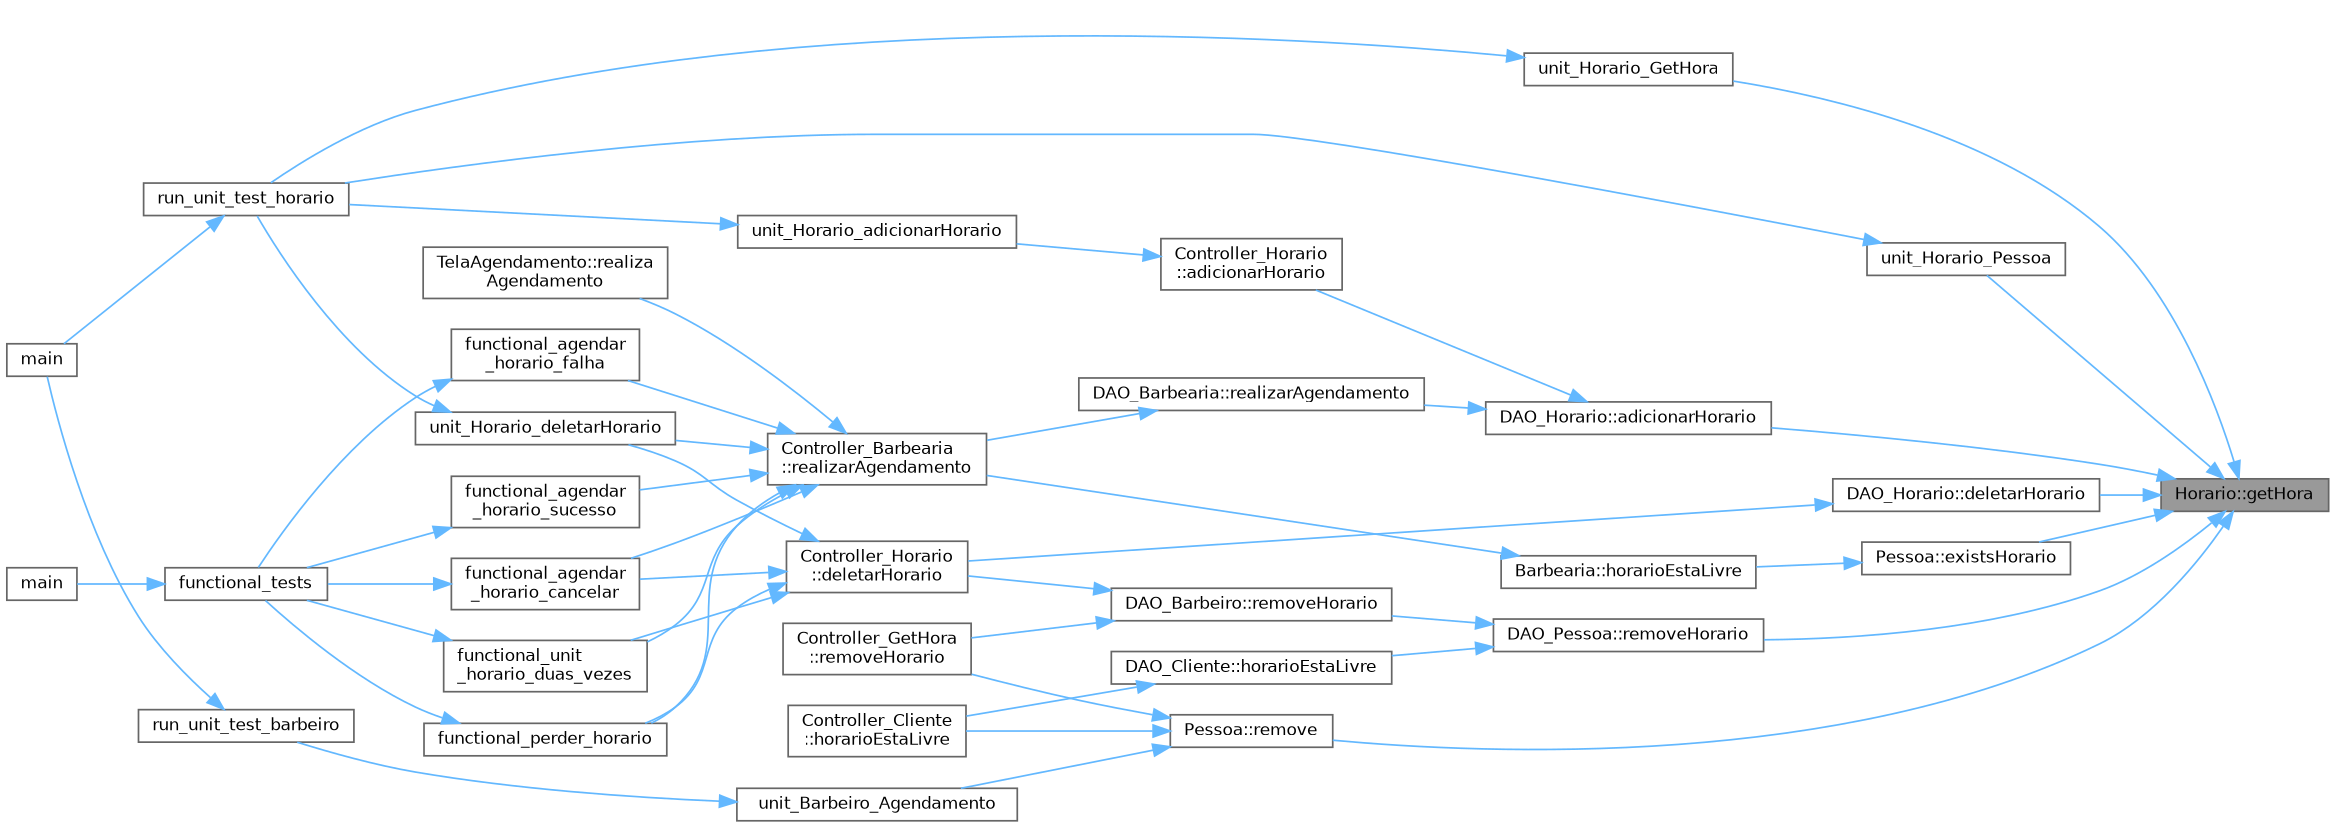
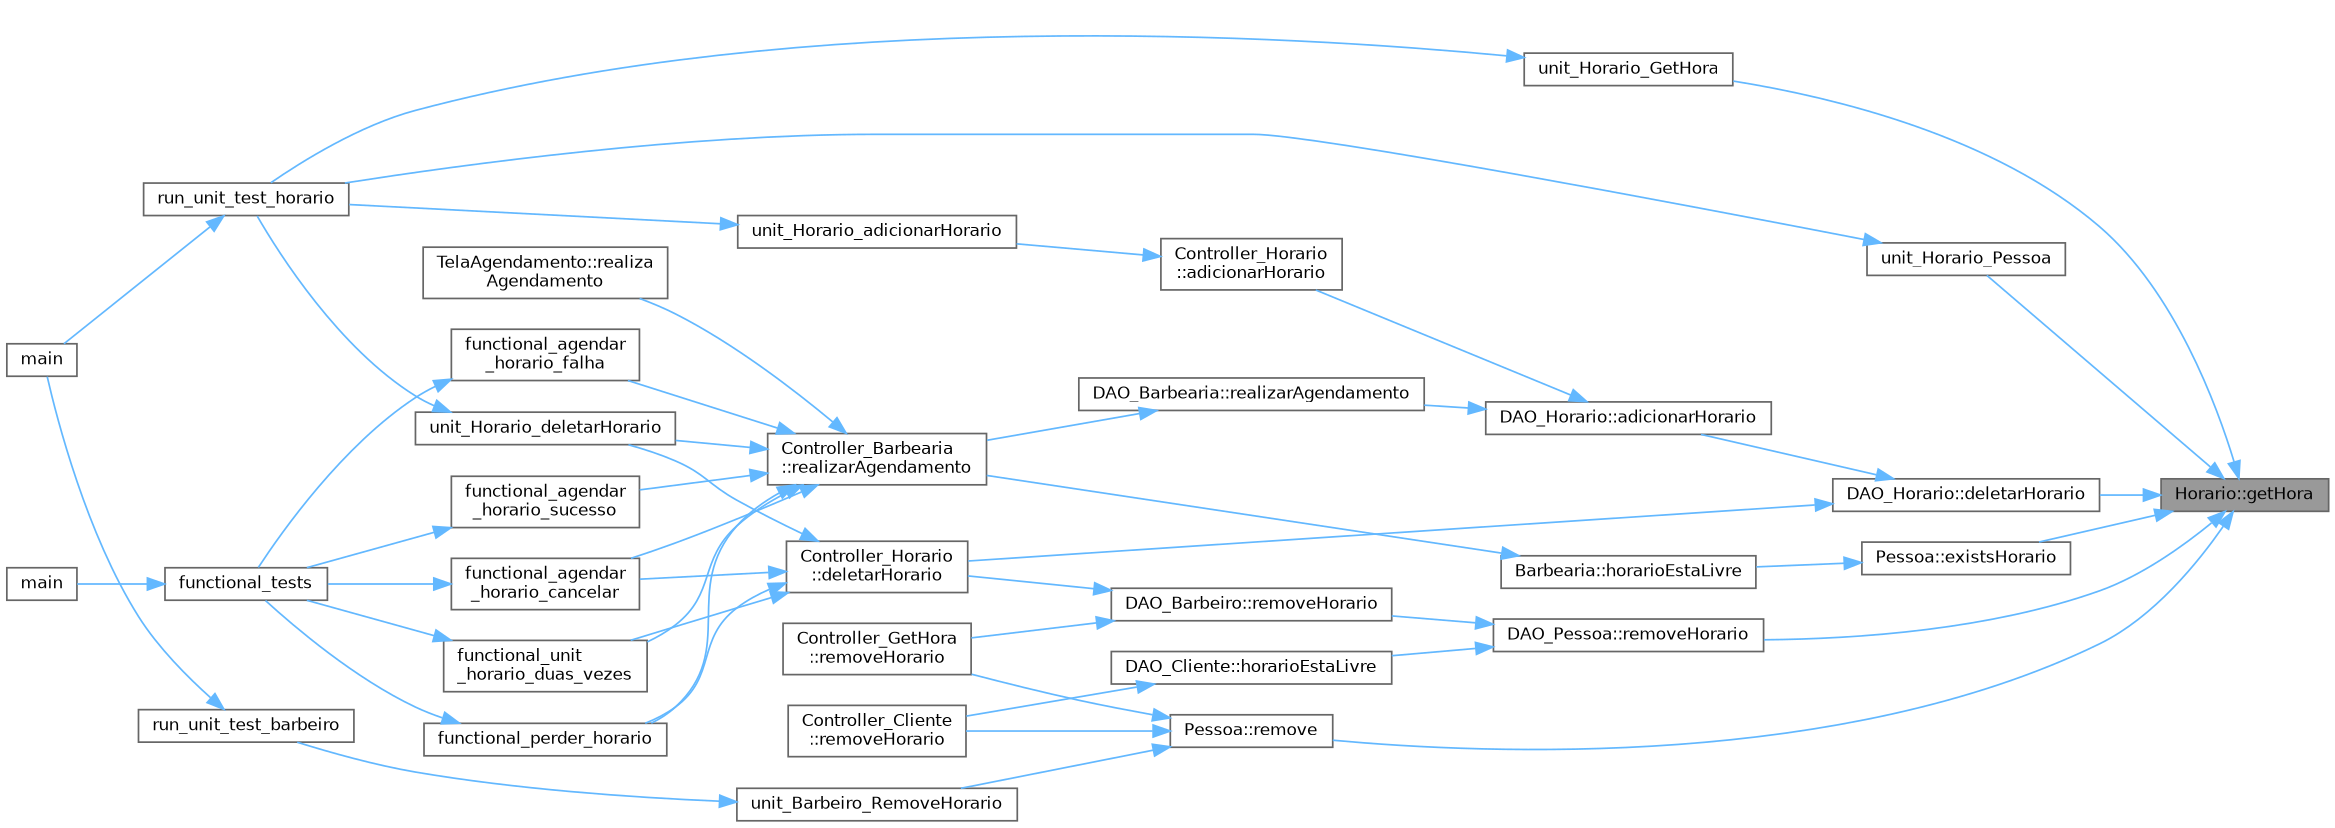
(1965, 446) -> (1789, 455)
(877, 731) -> (877, 731)
(877, 805) -> (877, 805)
